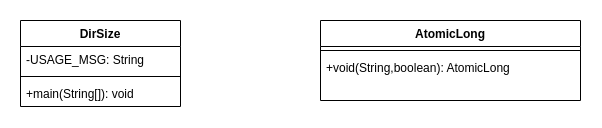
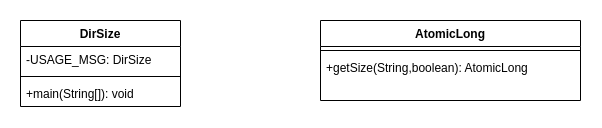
(82, 60) -> (84, 60)
(426, 68) -> (436, 68)
